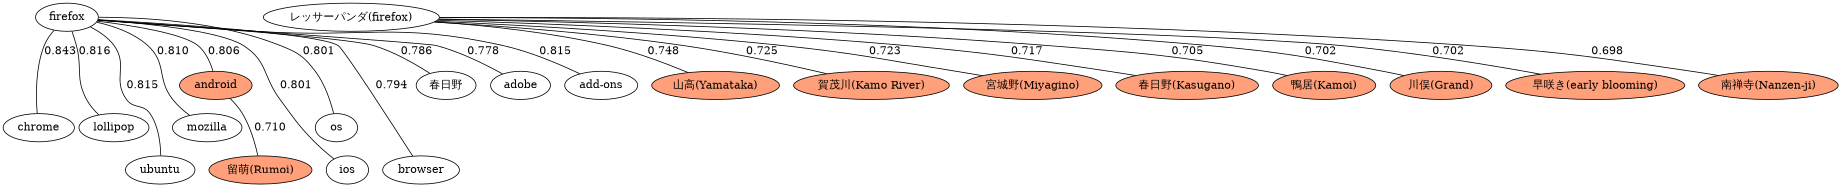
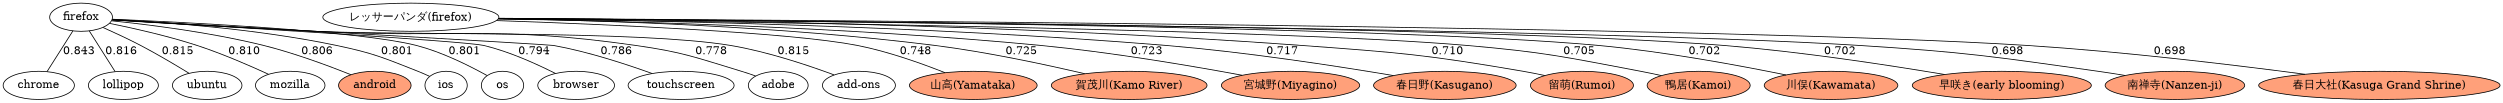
(446, 85) -> (681, 85)
(1441, 85) -> (1831, 85)
none -> (2379, 85)
(248, 125) -> (1154, 36)
